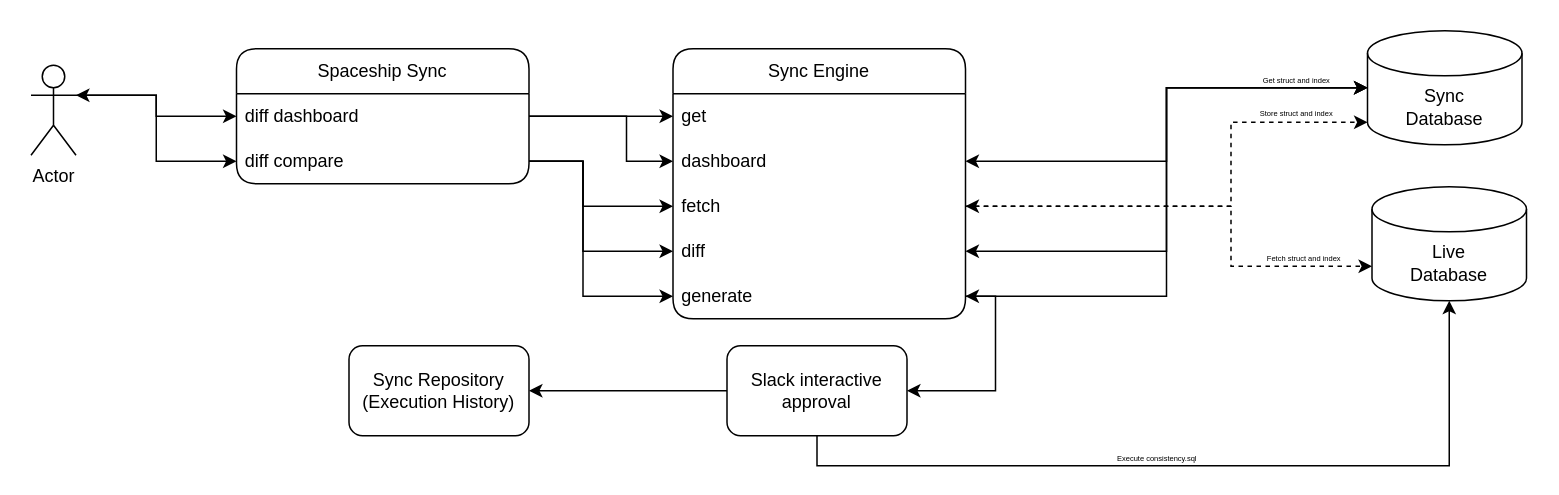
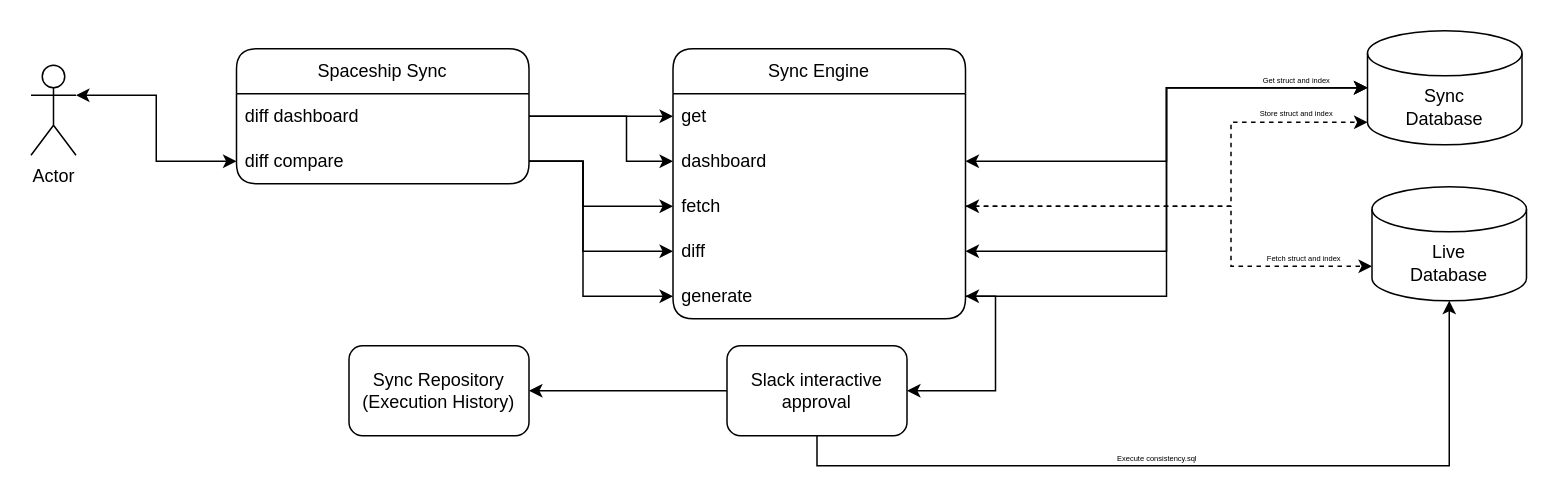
(192, 116) -> none
